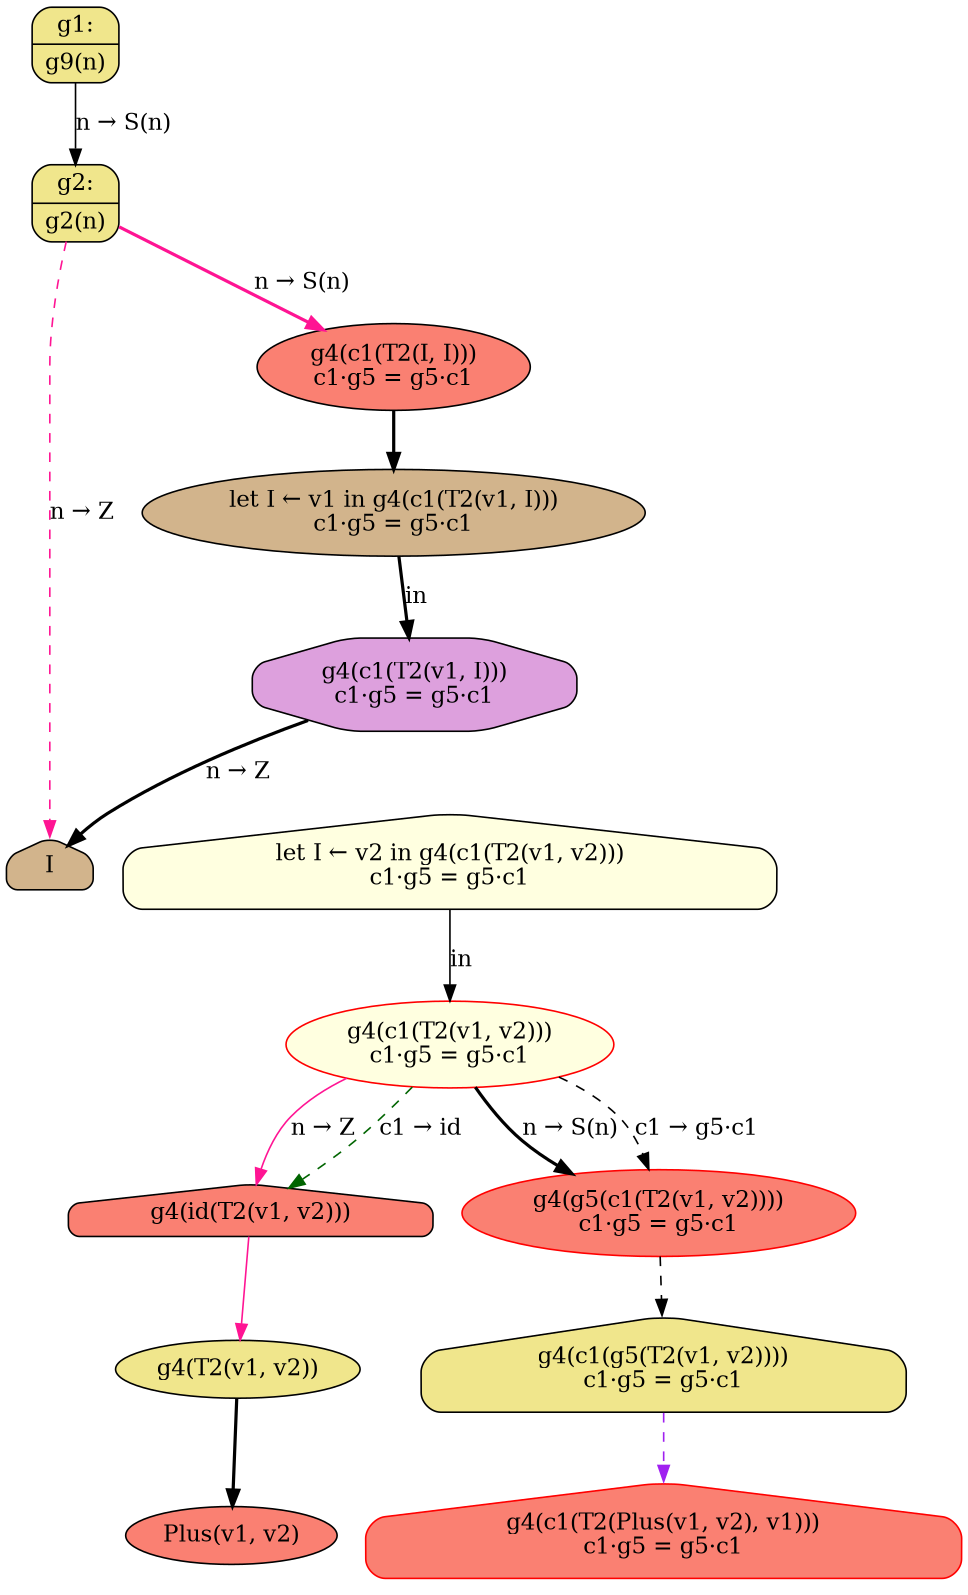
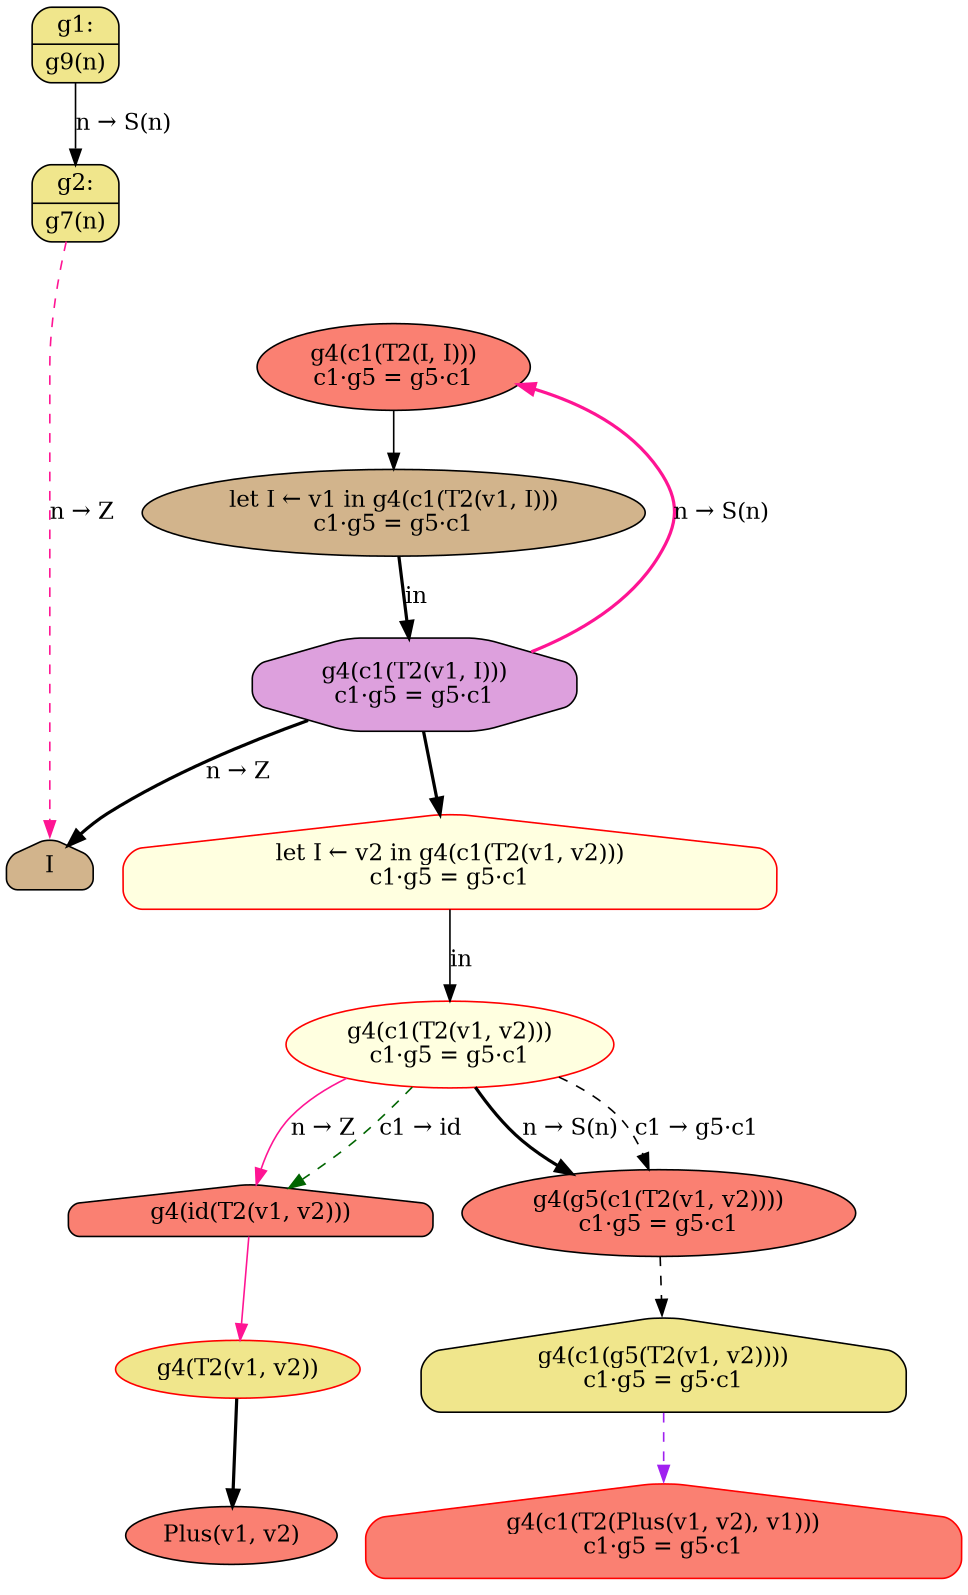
(76, 222) -> (76, 222)
(214, 275) -> (674, 518)
(394, 432) -> (394, 432)
none -> (430, 765)
(450, 866) -> (450, 866)
(659, 1213) -> (659, 1213)
(238, 1369) -> (238, 1369)
